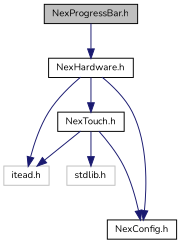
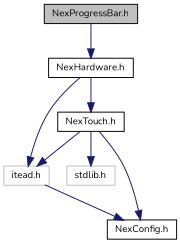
(141, 137) -> (80, 201)
